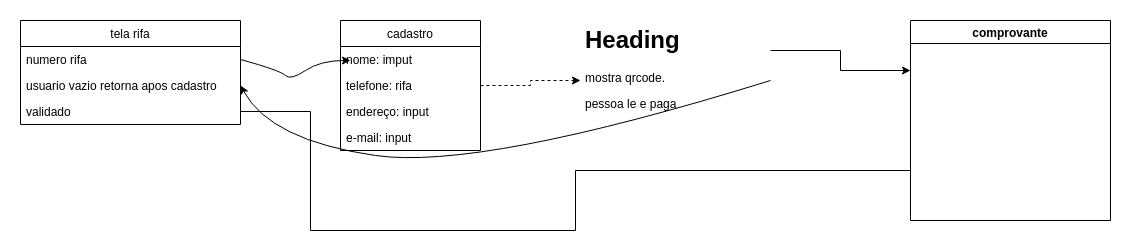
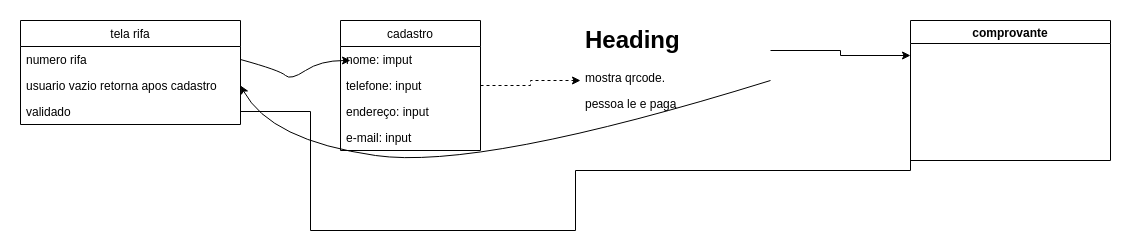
(387, 86) -> (390, 86)
(1011, 121) -> (1011, 91)
